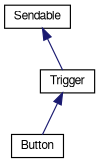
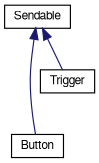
(50, 119) -> (30, 87)
